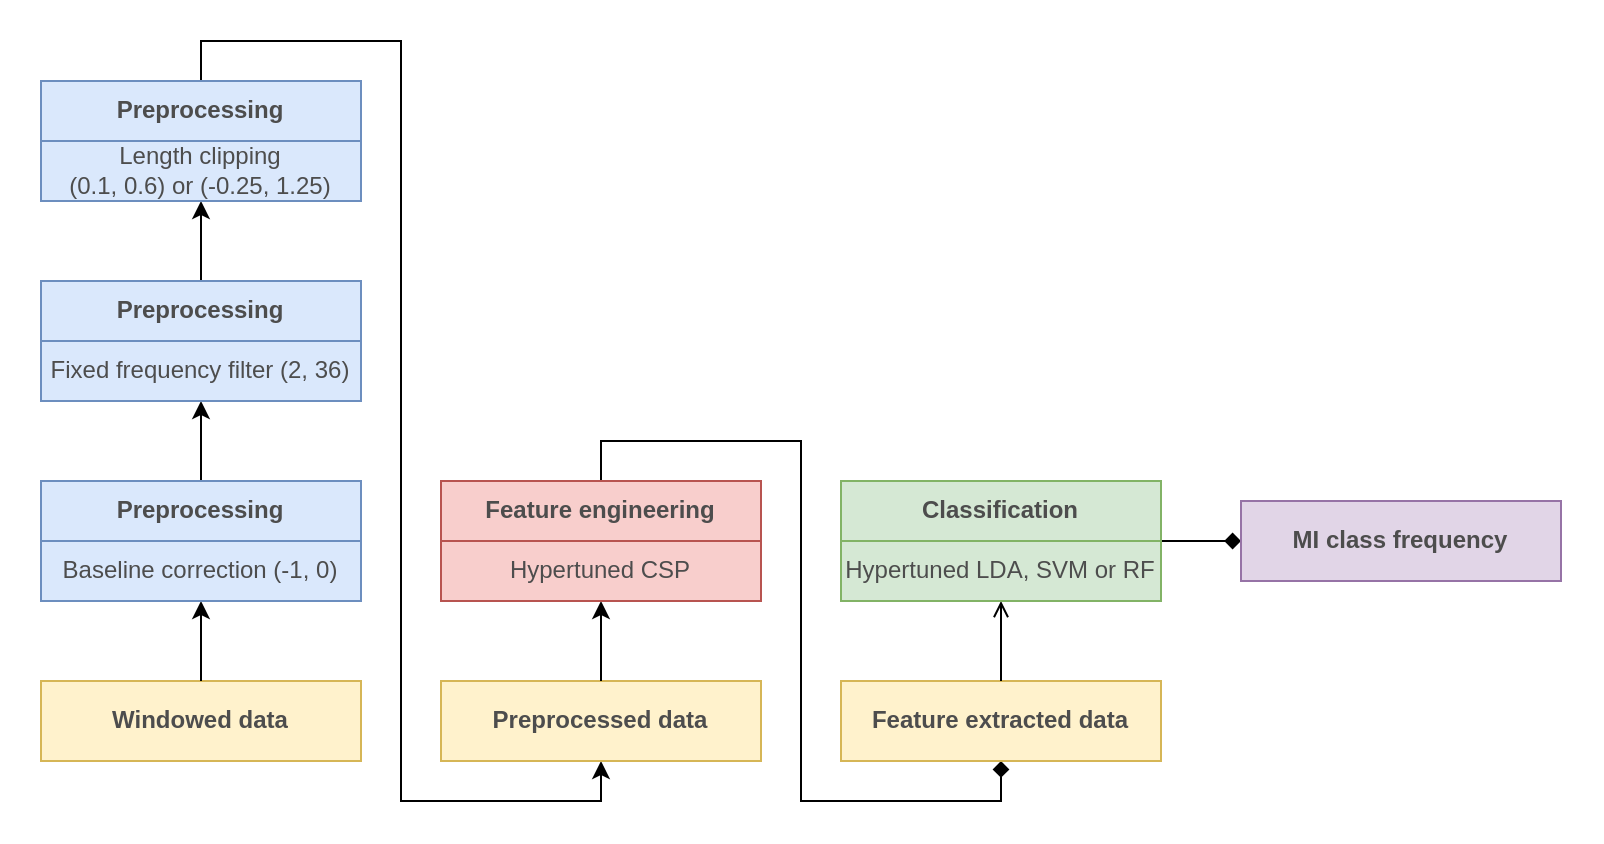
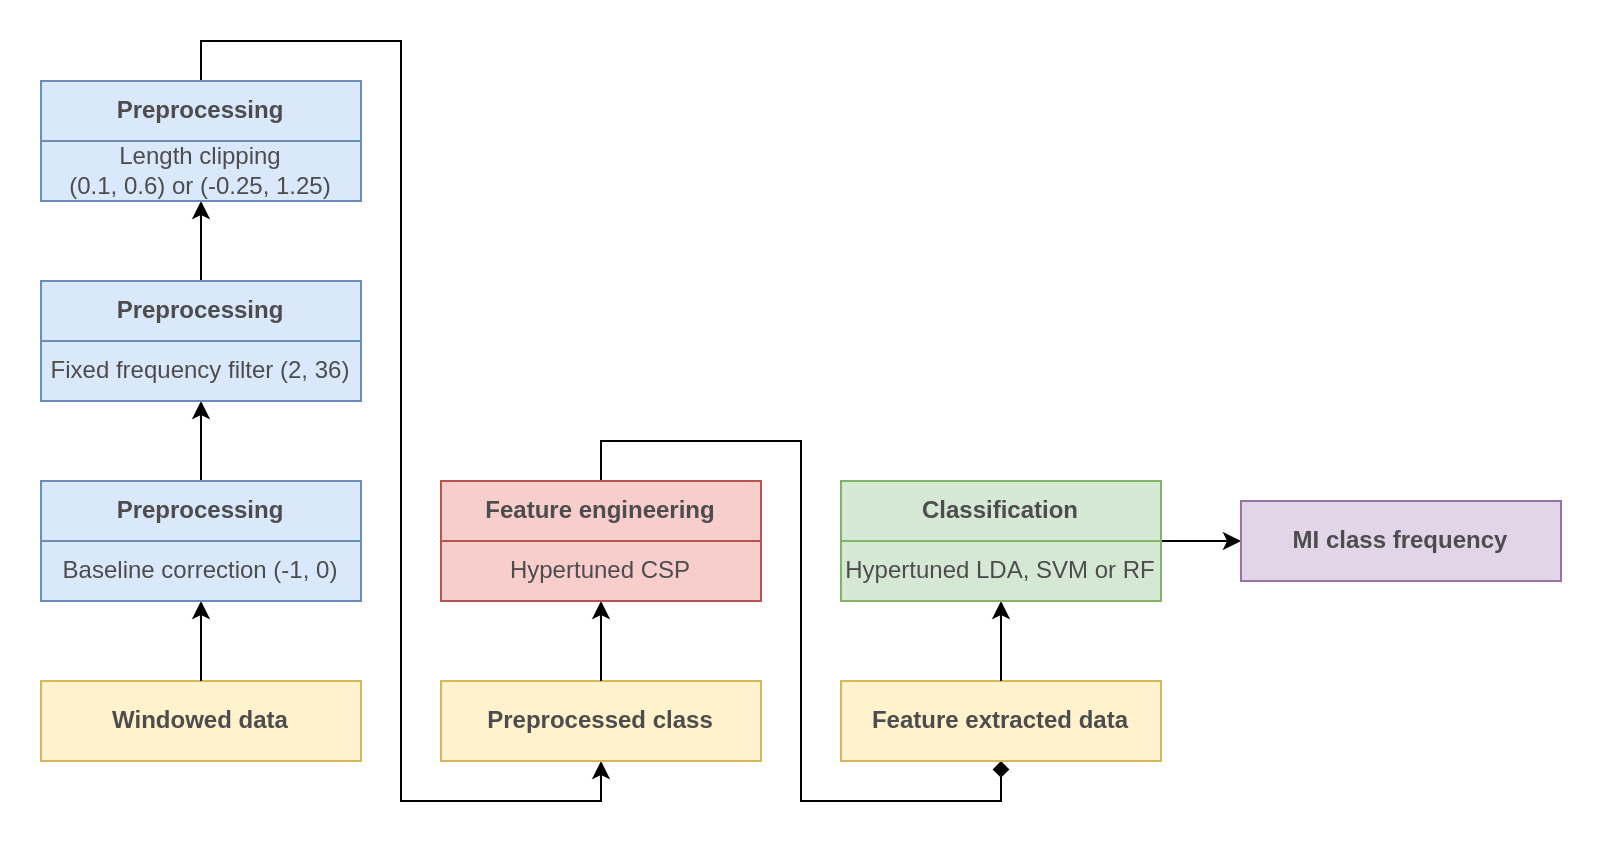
(1224, 541) -> (1225, 541)
(1001, 613) -> (1001, 616)
(601, 721) -> (601, 721)
